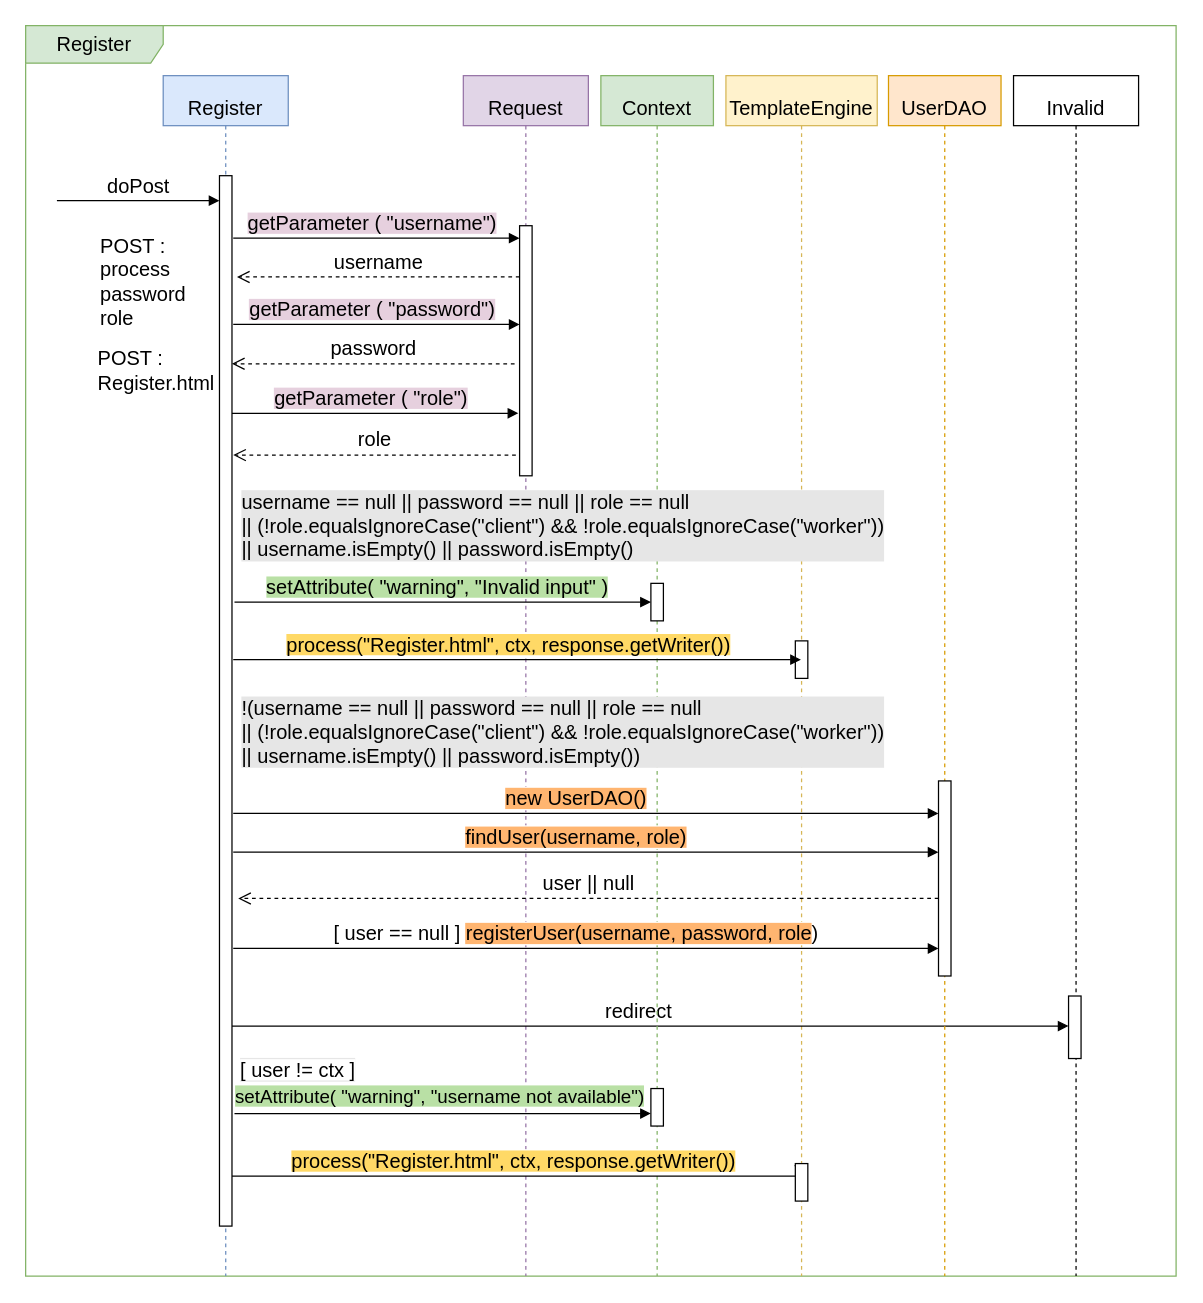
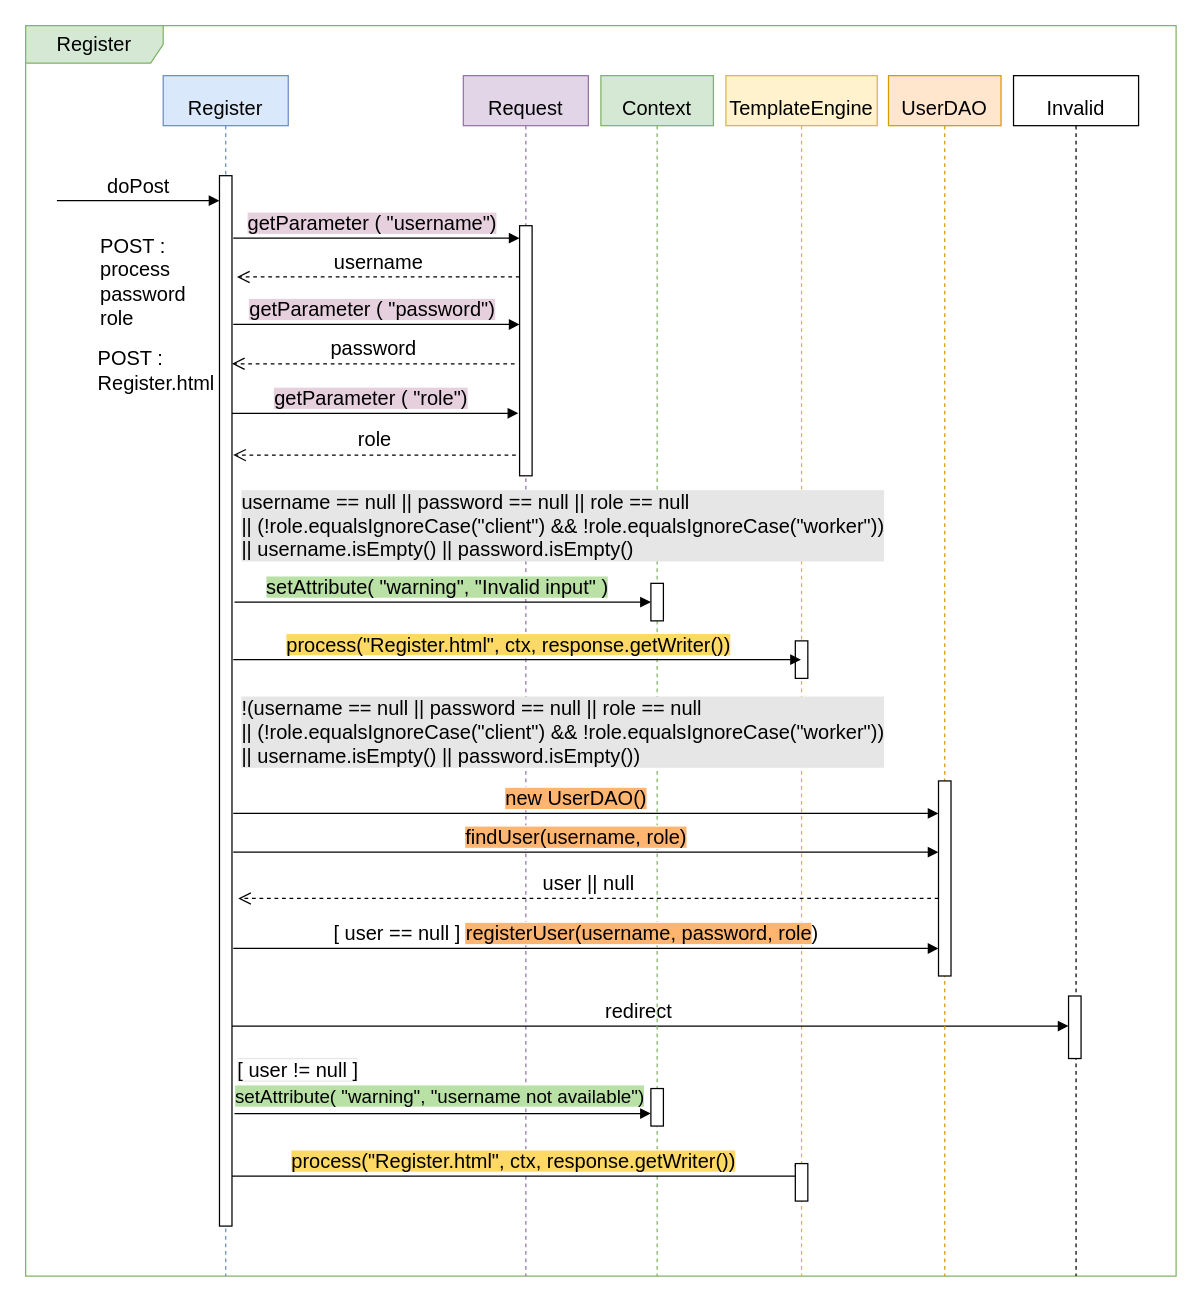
(298, 1069) -> (298, 1069)
